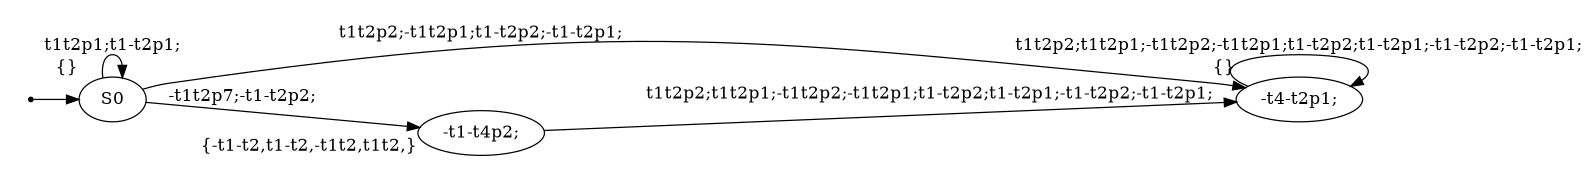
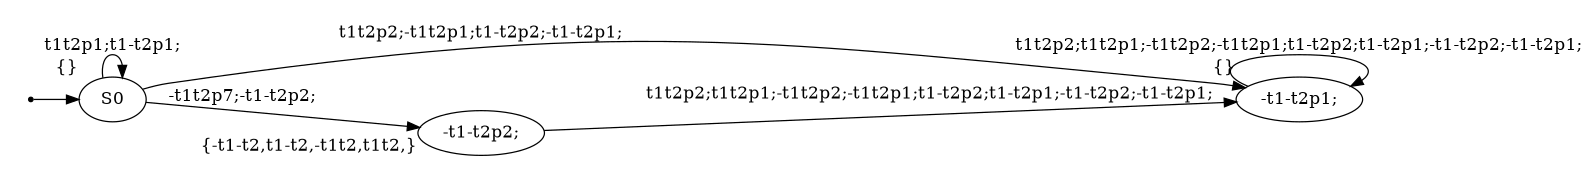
(1299, 99) -> (1299, 99)
(481, 133) -> (481, 133)
